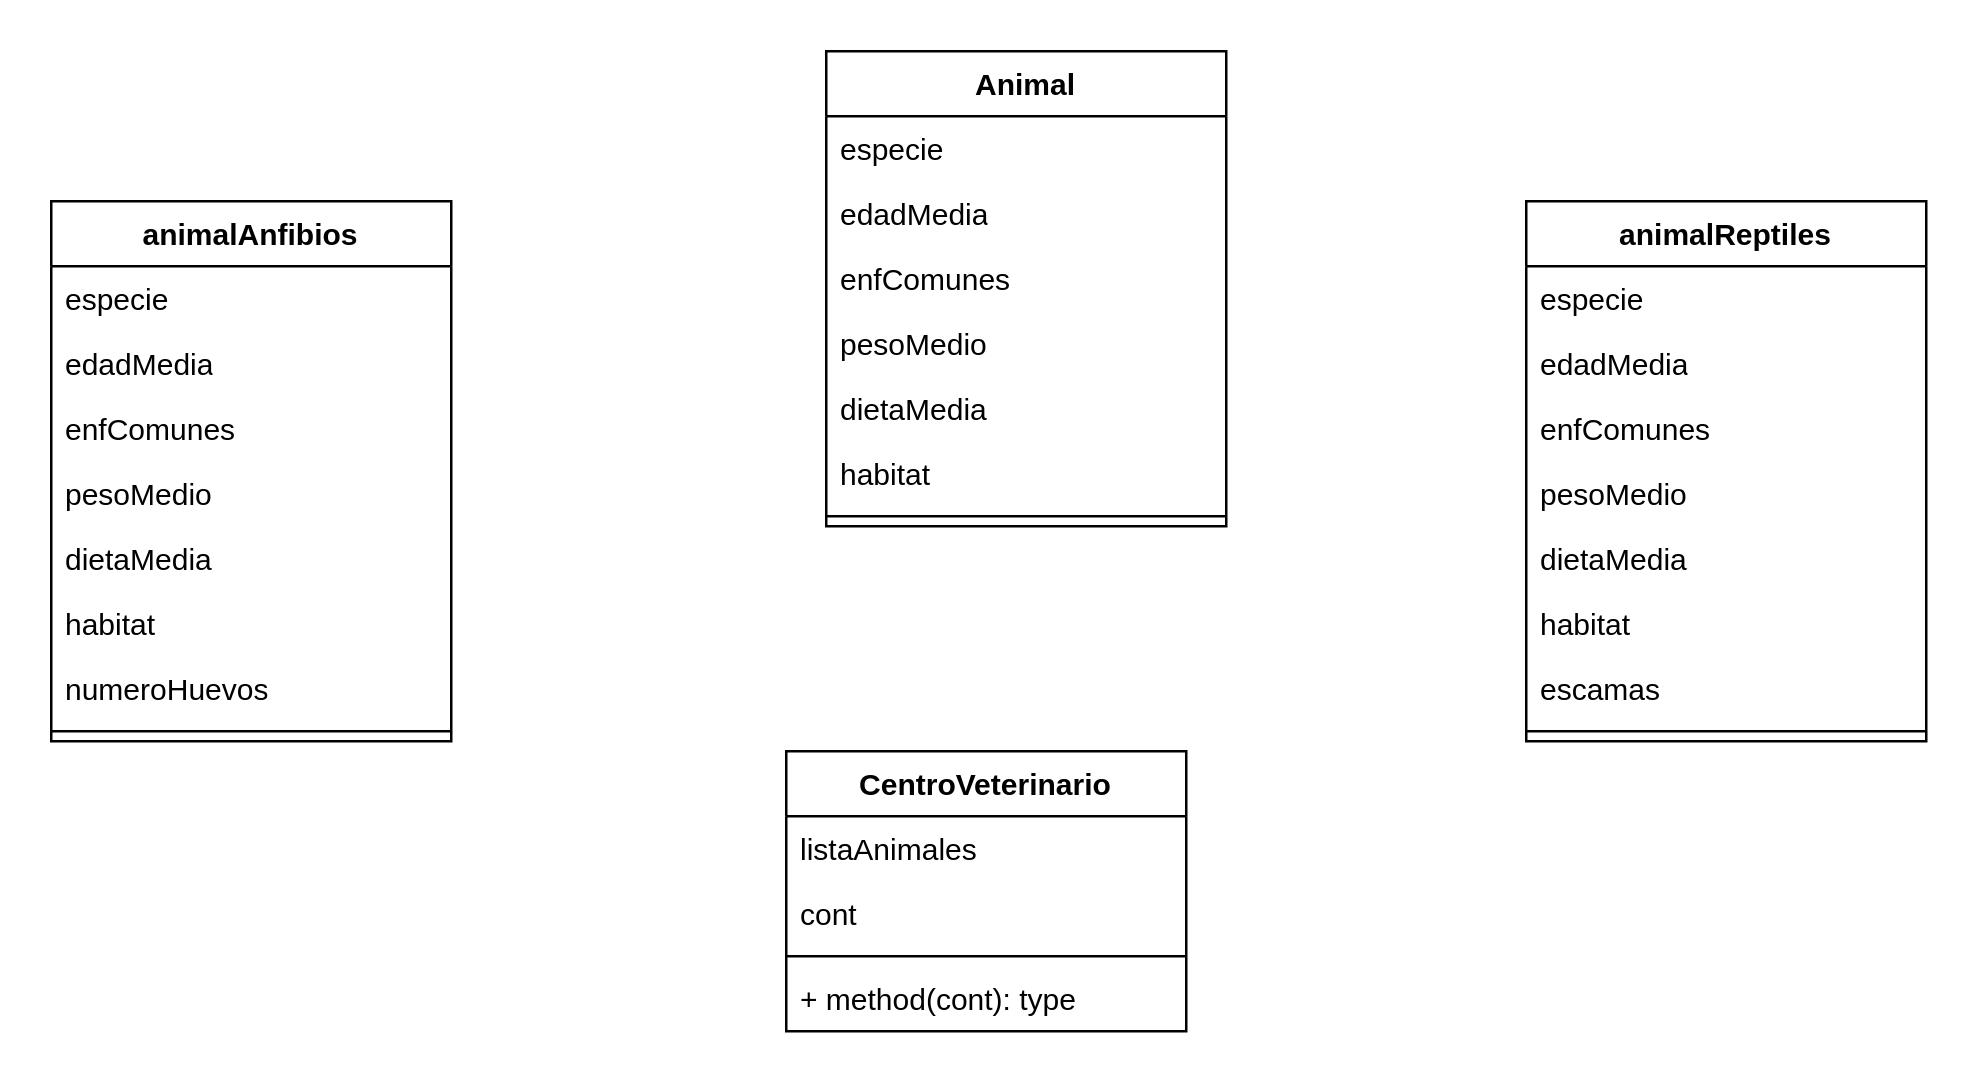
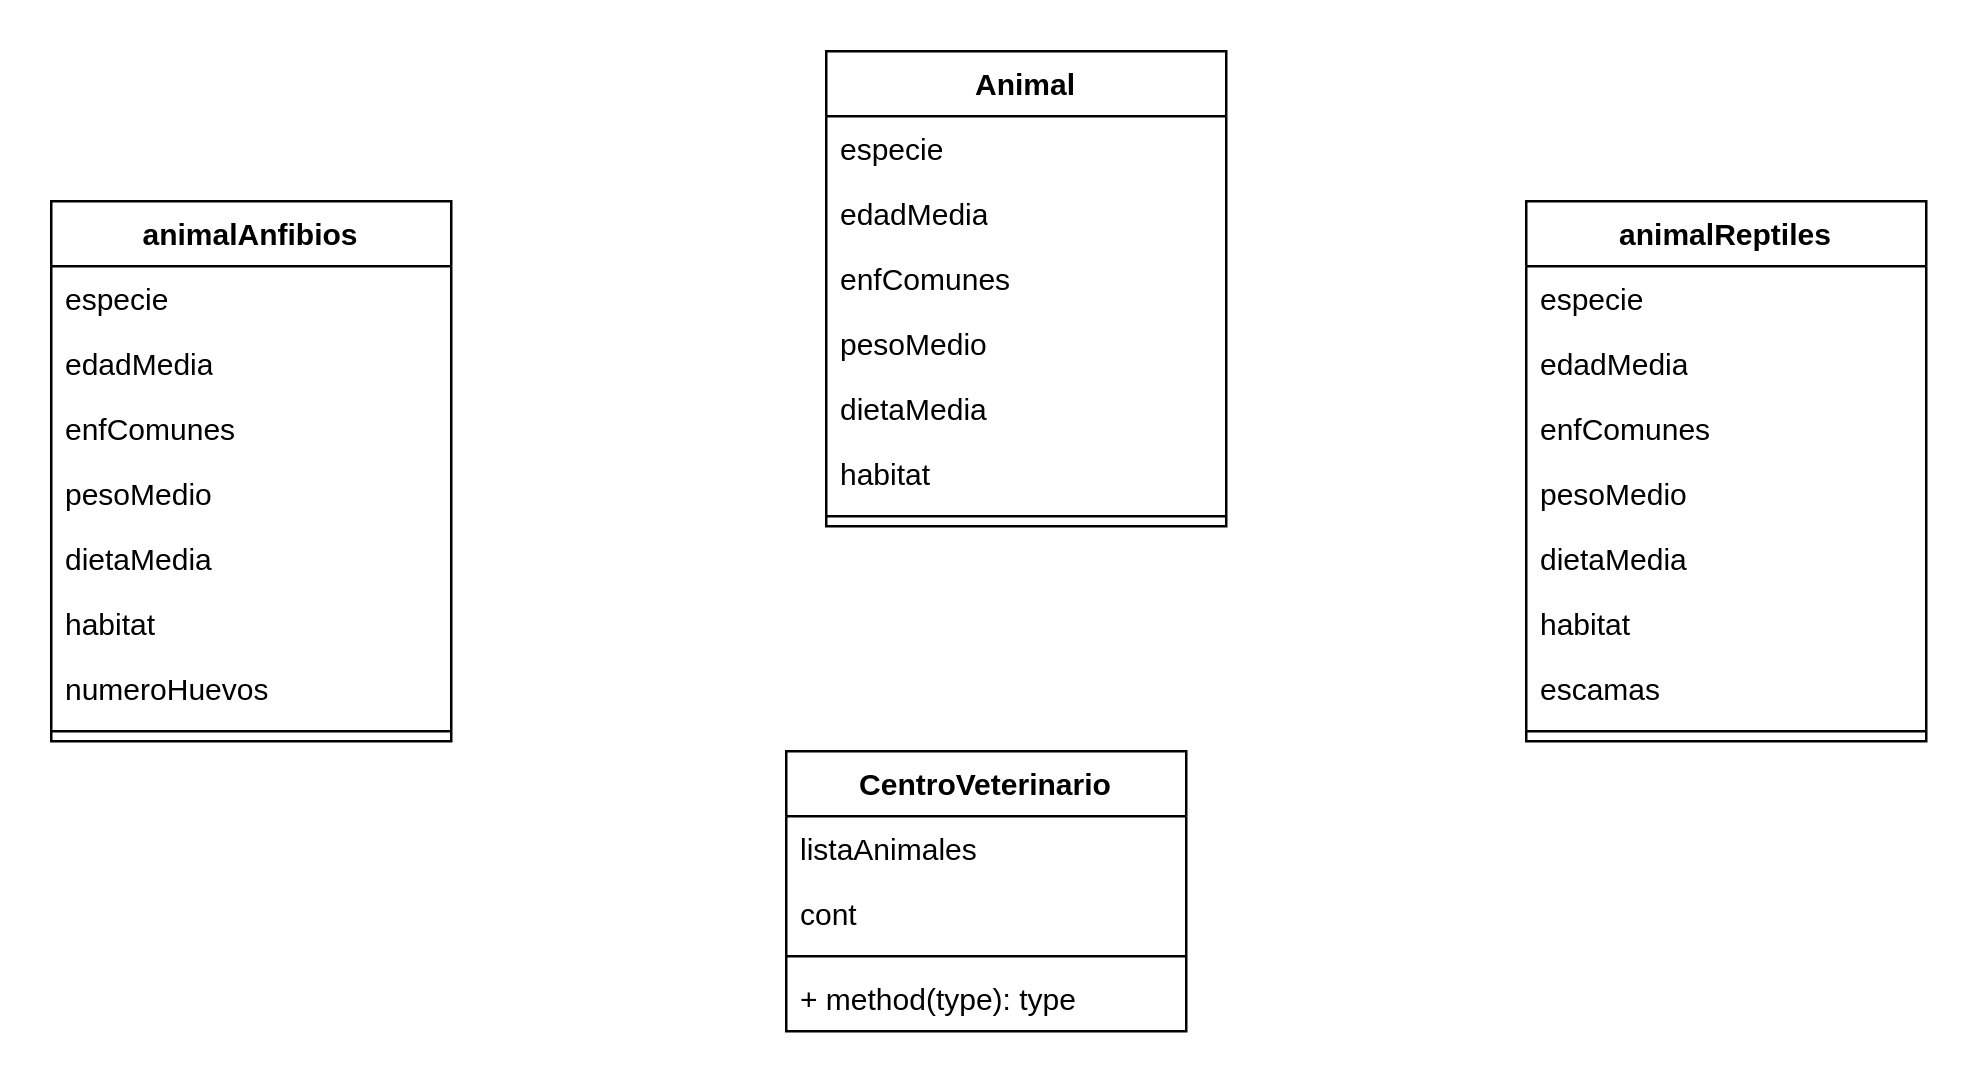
(958, 1002) -> (958, 1002)
